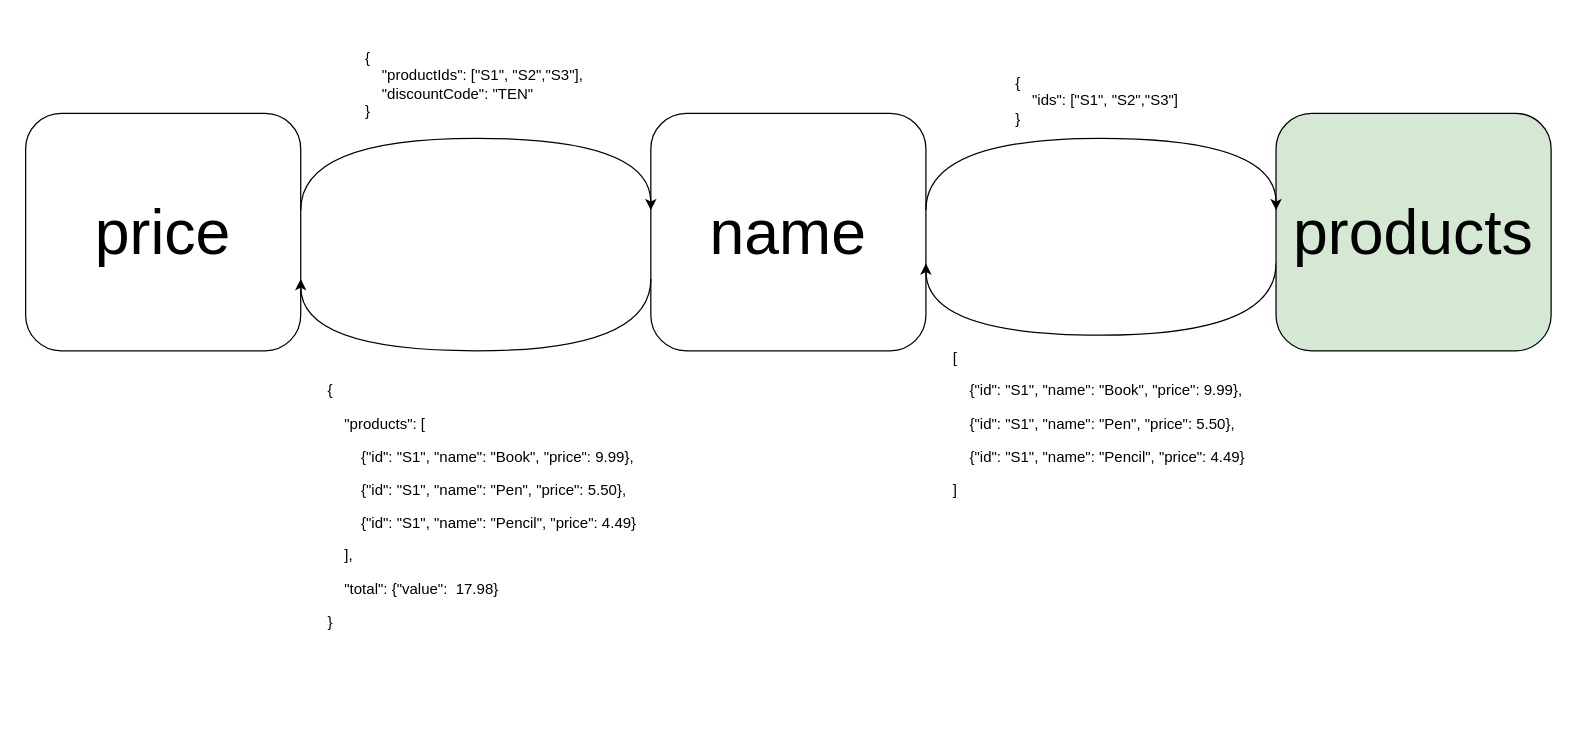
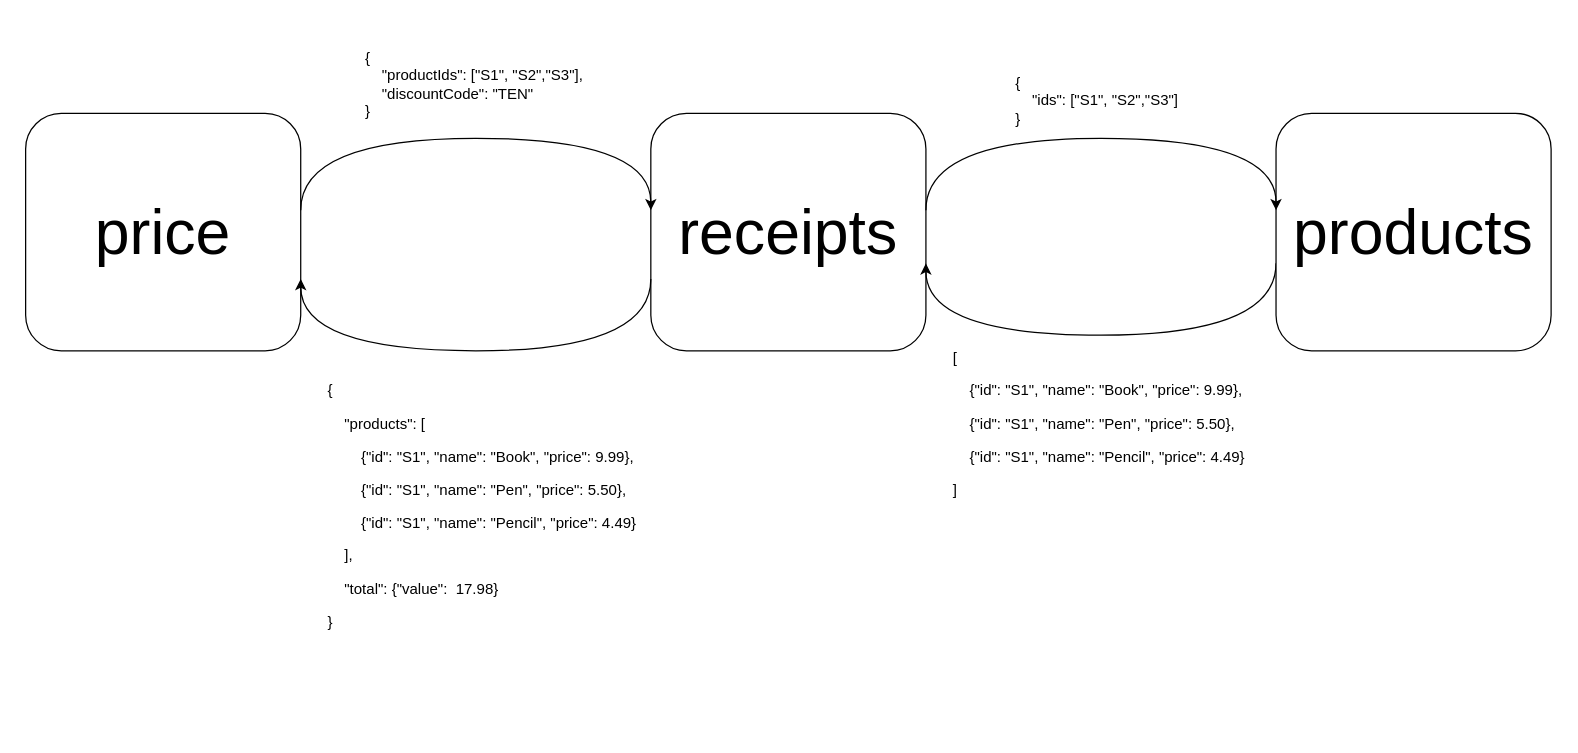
(788, 232) -> (788, 232)
(1413, 232) -> (1413, 232)
